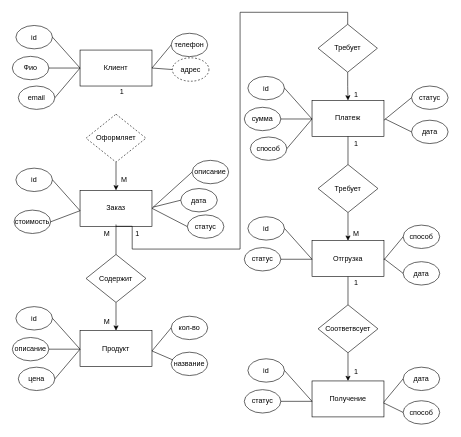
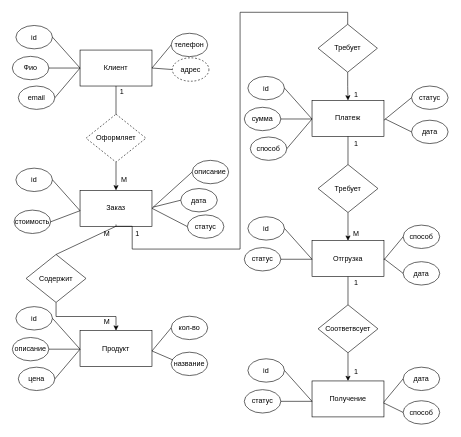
none -> (116, 100)
(116, 279) -> (56, 279)
